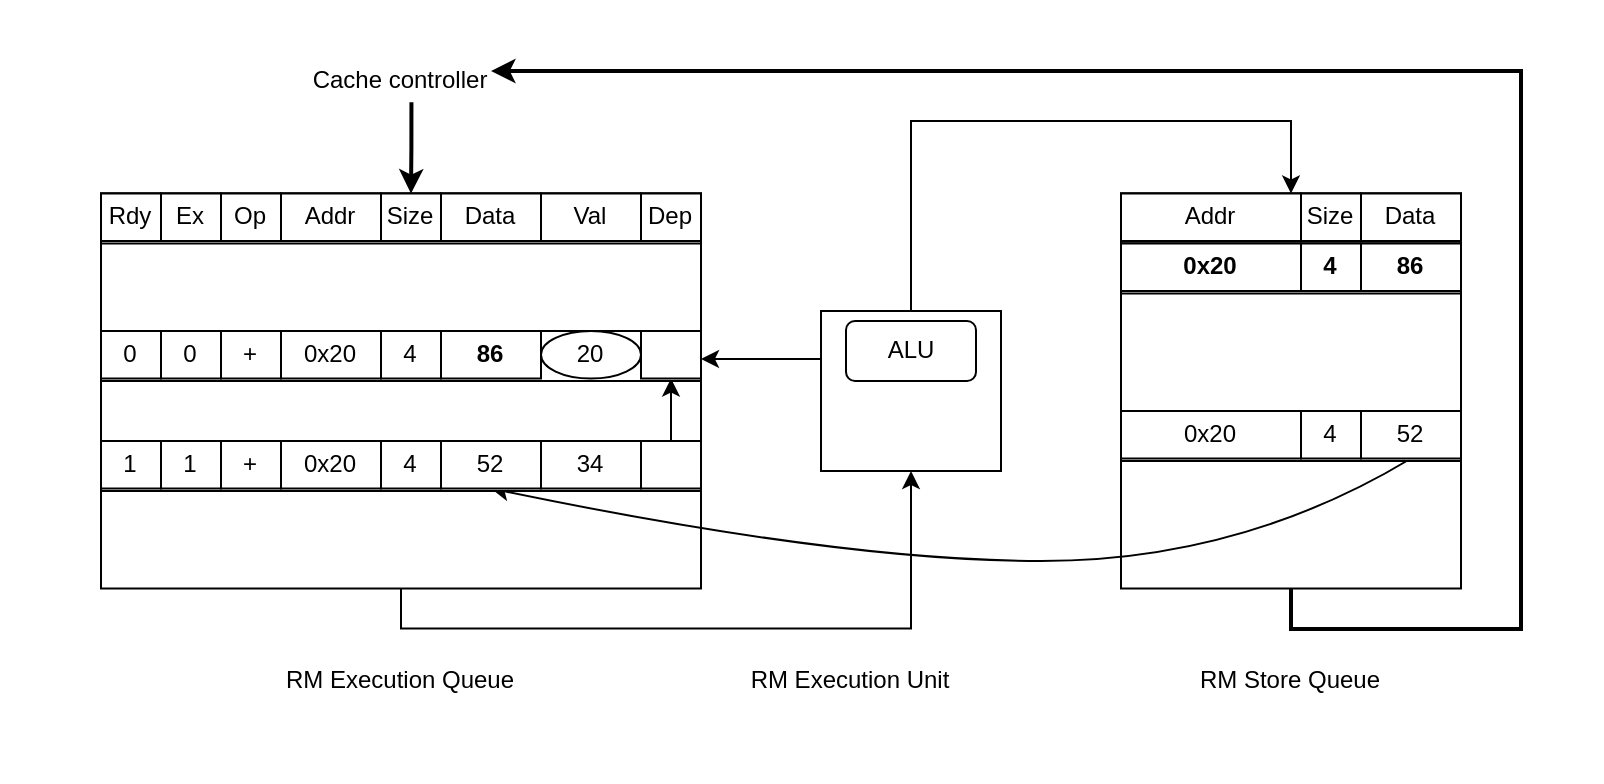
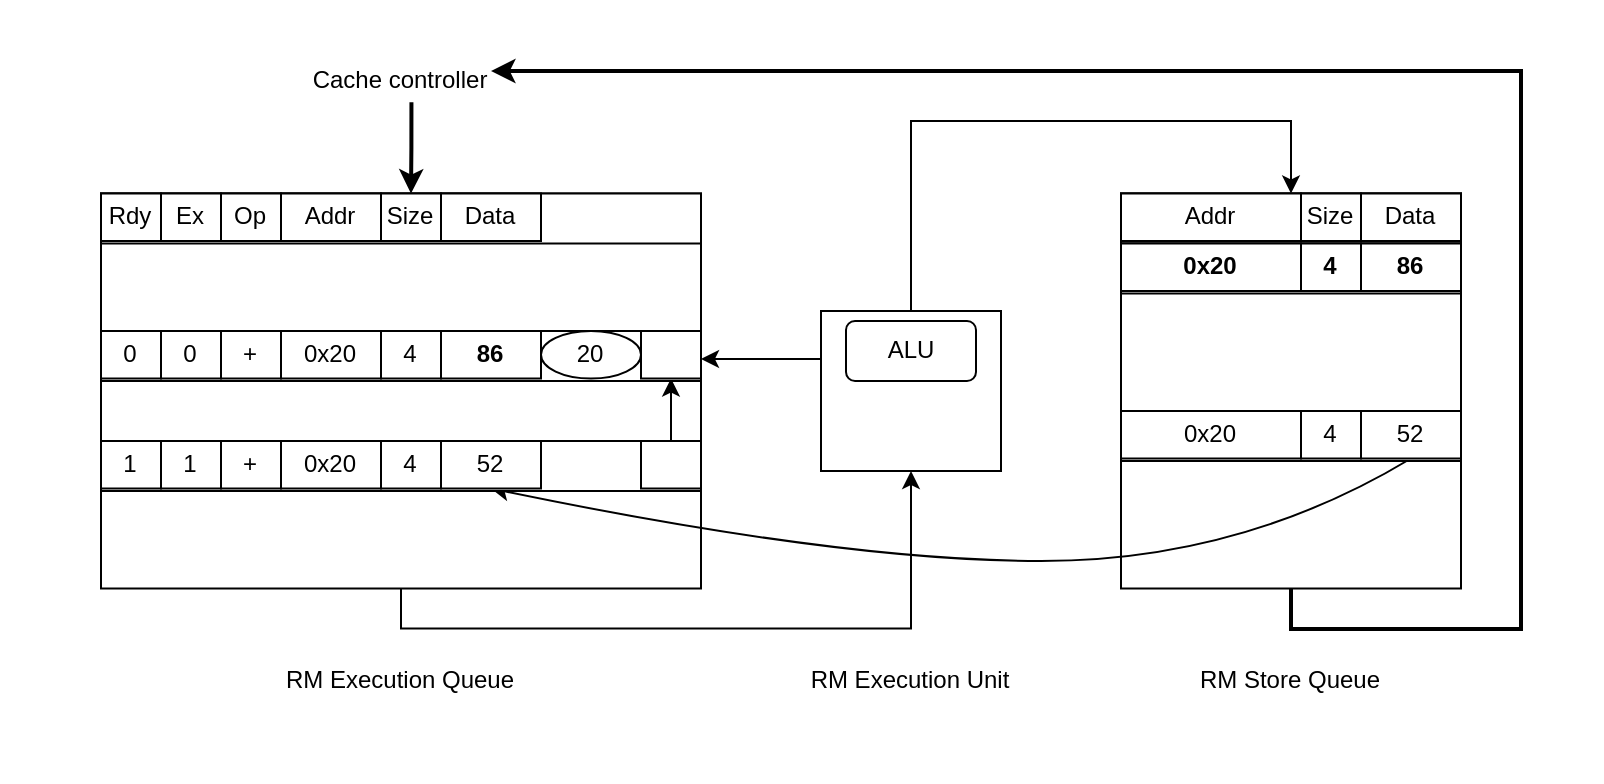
(591, 217) -> none
(671, 217) -> none
(591, 465) -> none
(851, 681) -> (911, 681)
